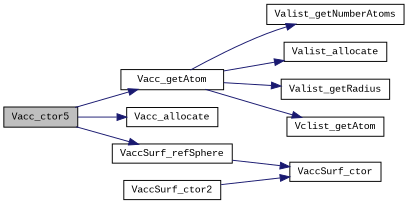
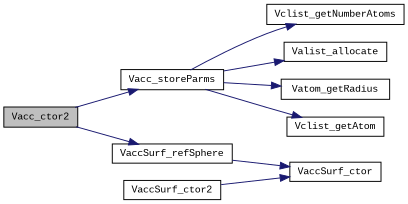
(335, 14) -> (335, 14)
(172, 80) -> (172, 80)
(335, 89) -> (335, 89)
(41, 117) -> (41, 117)
(172, 117) -> none
